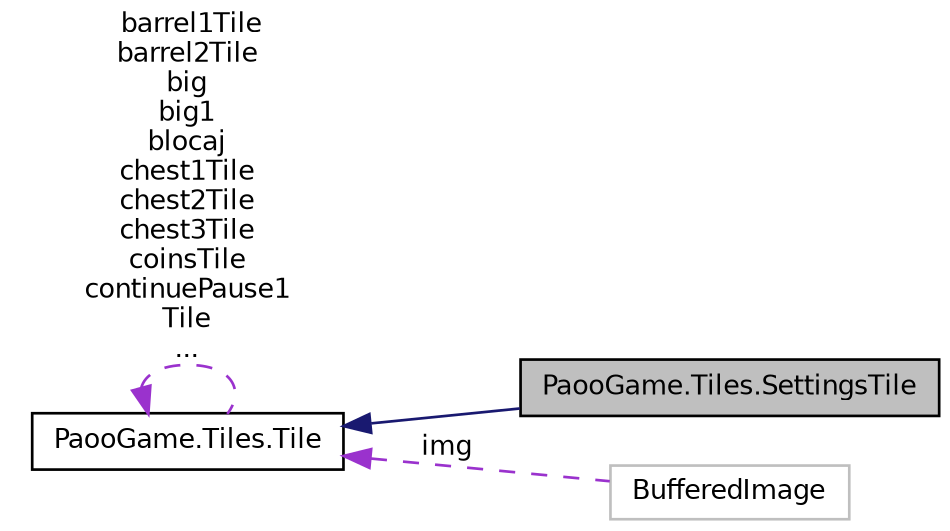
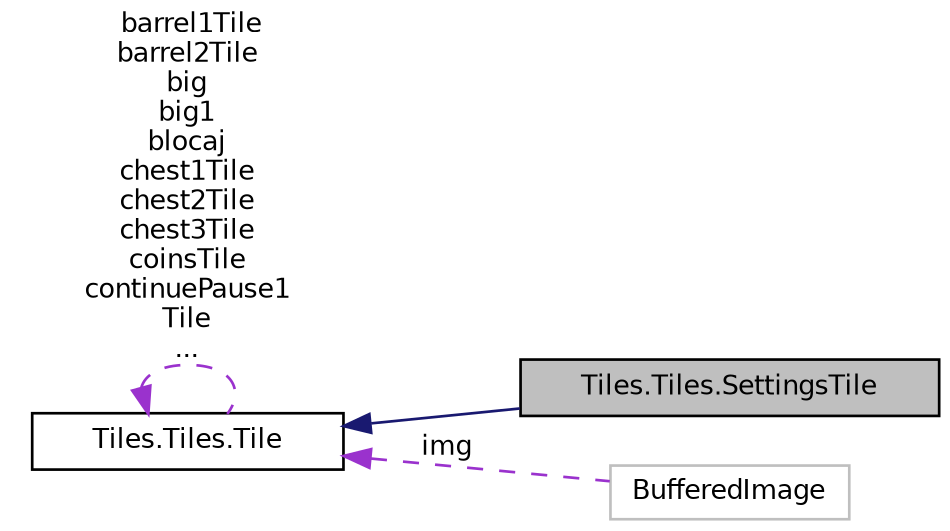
(730, 388) -> (730, 388)
(188, 441) -> (188, 441)
